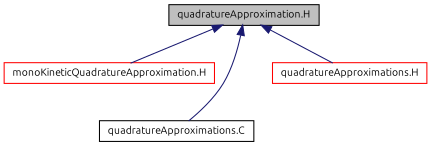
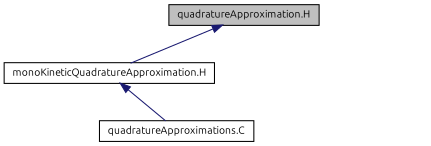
(109, 73) -> (109, 73)
(350, 73) -> none
(223, 83) -> (147, 105)
